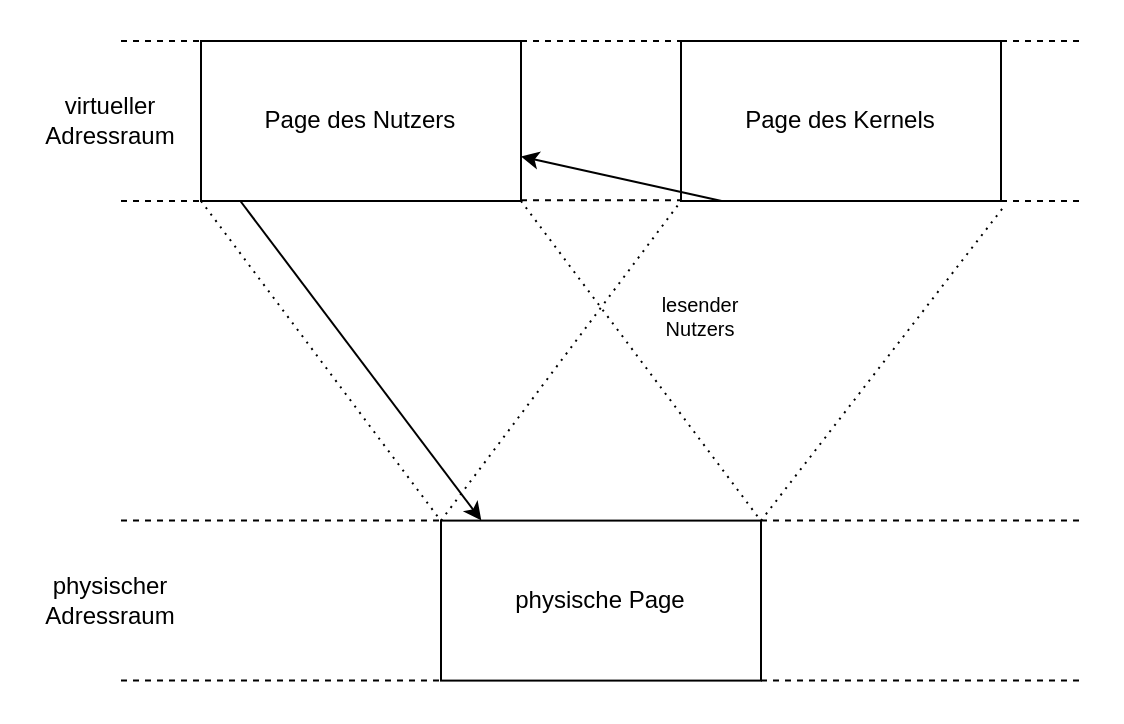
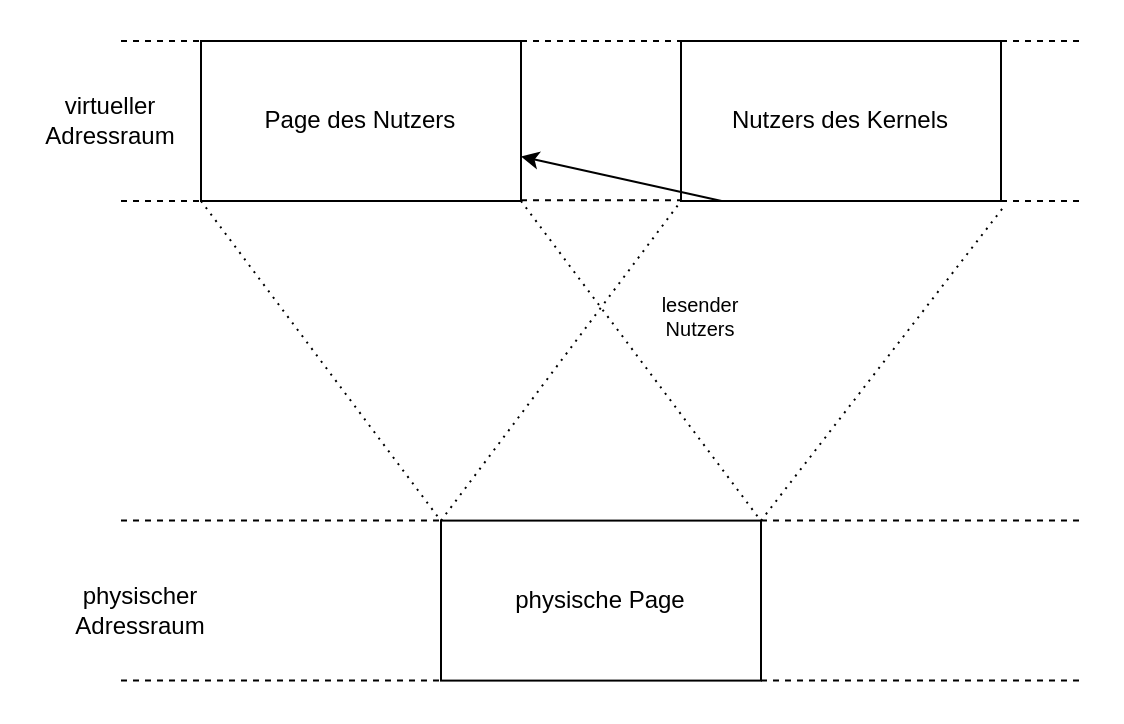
(841, 121) -> (841, 121)
(357, 355) -> none
(111, 601) -> (141, 611)
